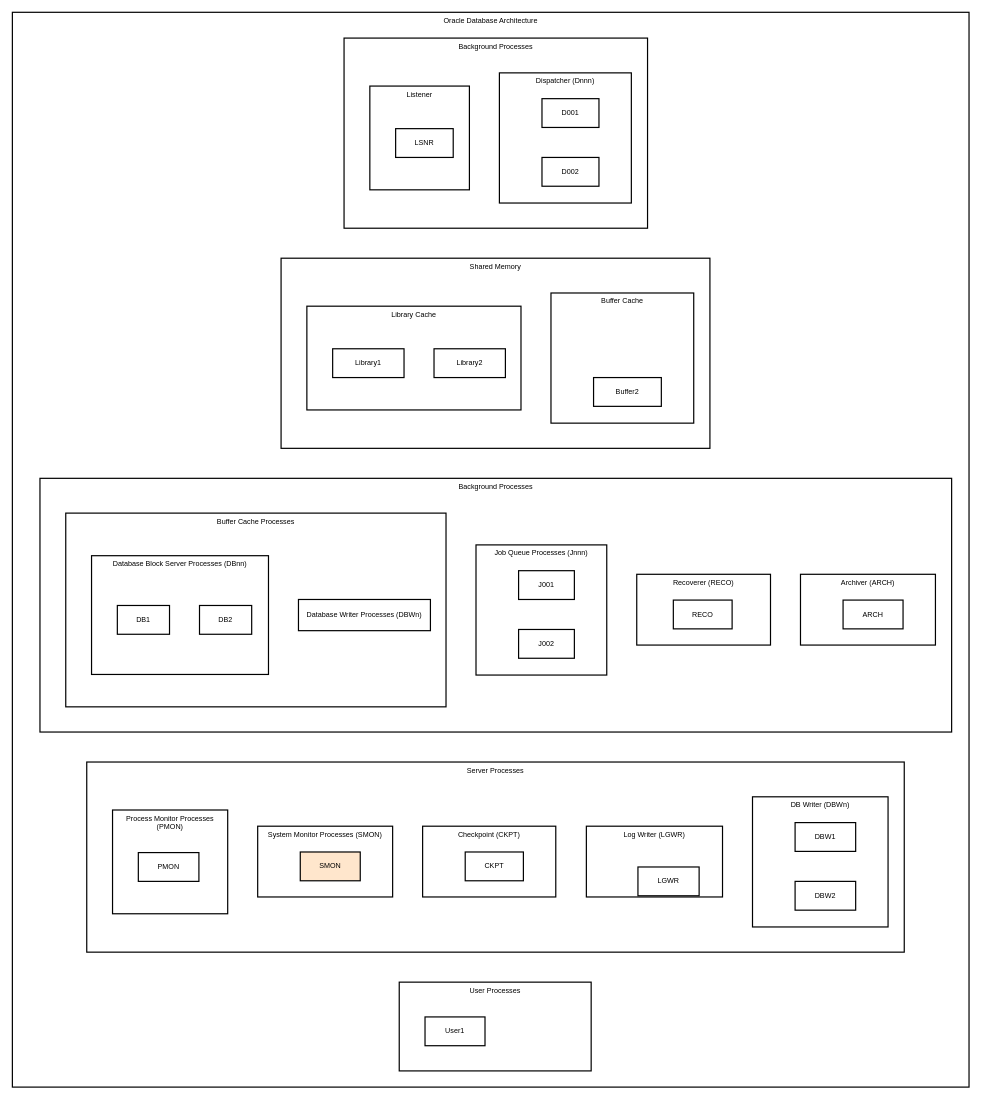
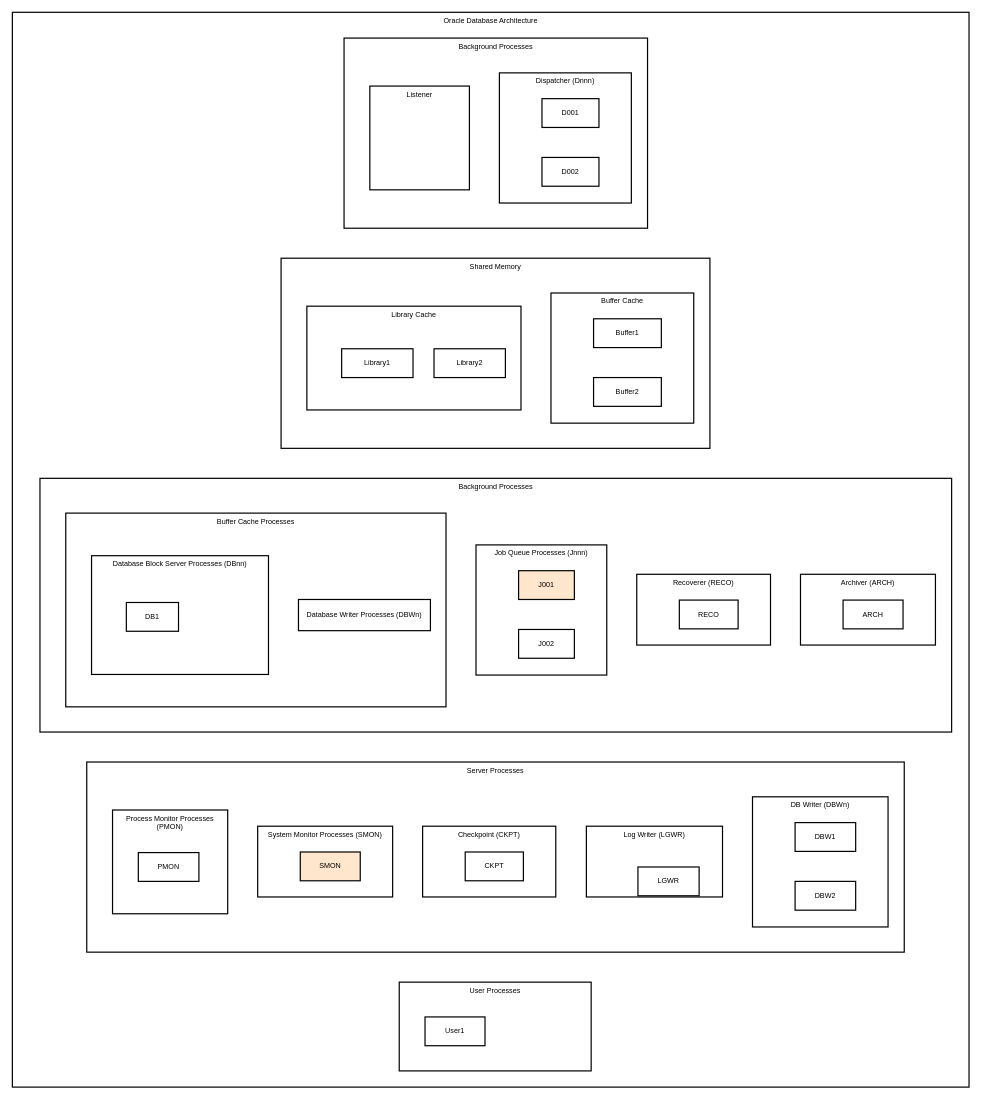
(425, 143) -> none
none -> (628, 333)
(368, 363) -> (377, 363)
(547, 585) -> (547, 585)
(703, 615) -> (709, 615)
(143, 620) -> (152, 617)
(226, 620) -> none
